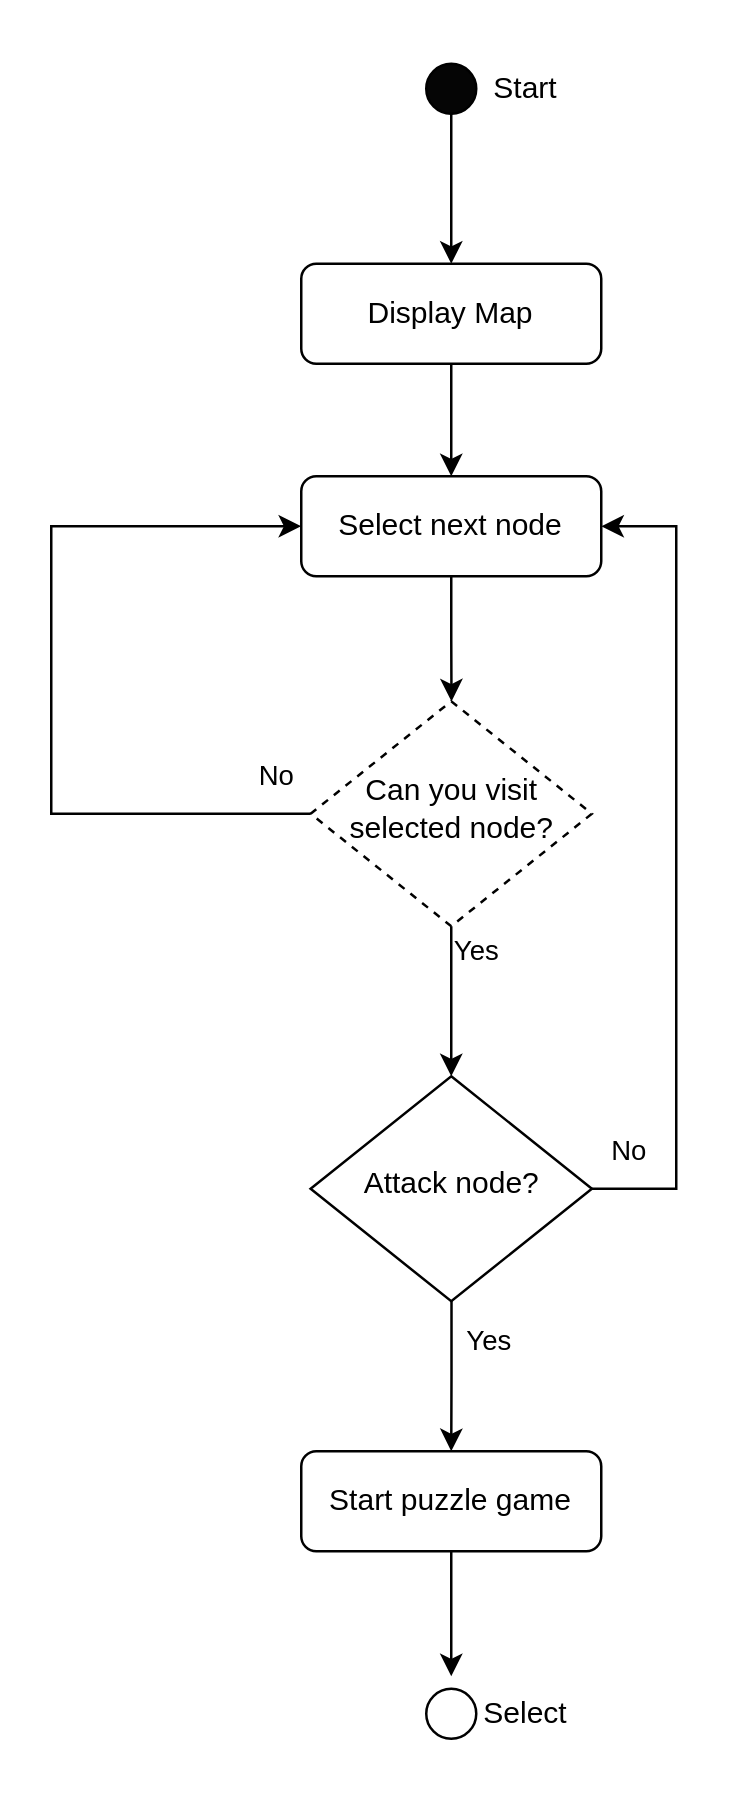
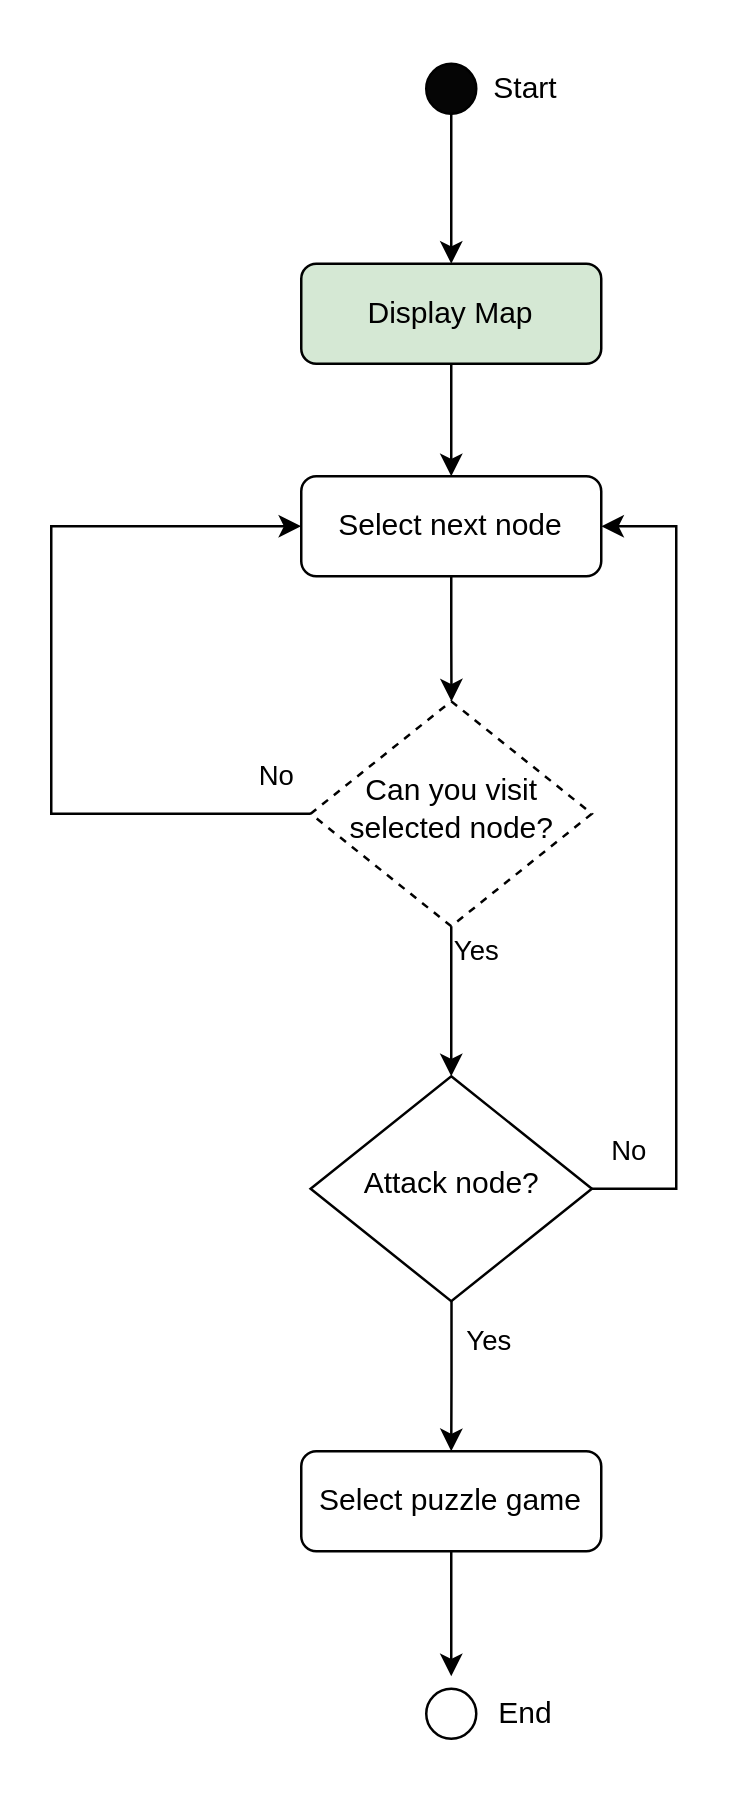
(451, 314) -> (451, 314)
(451, 1501) -> (451, 1501)
(526, 1714) -> (526, 1714)
